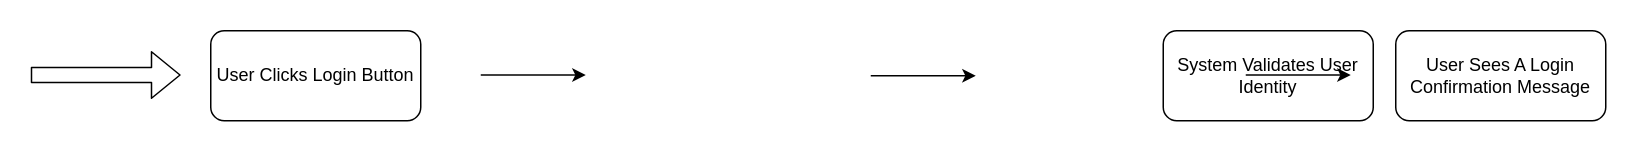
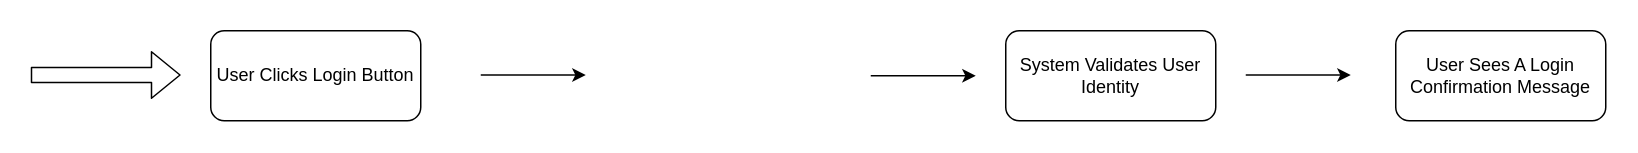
(1268, 76) -> (1111, 76)
